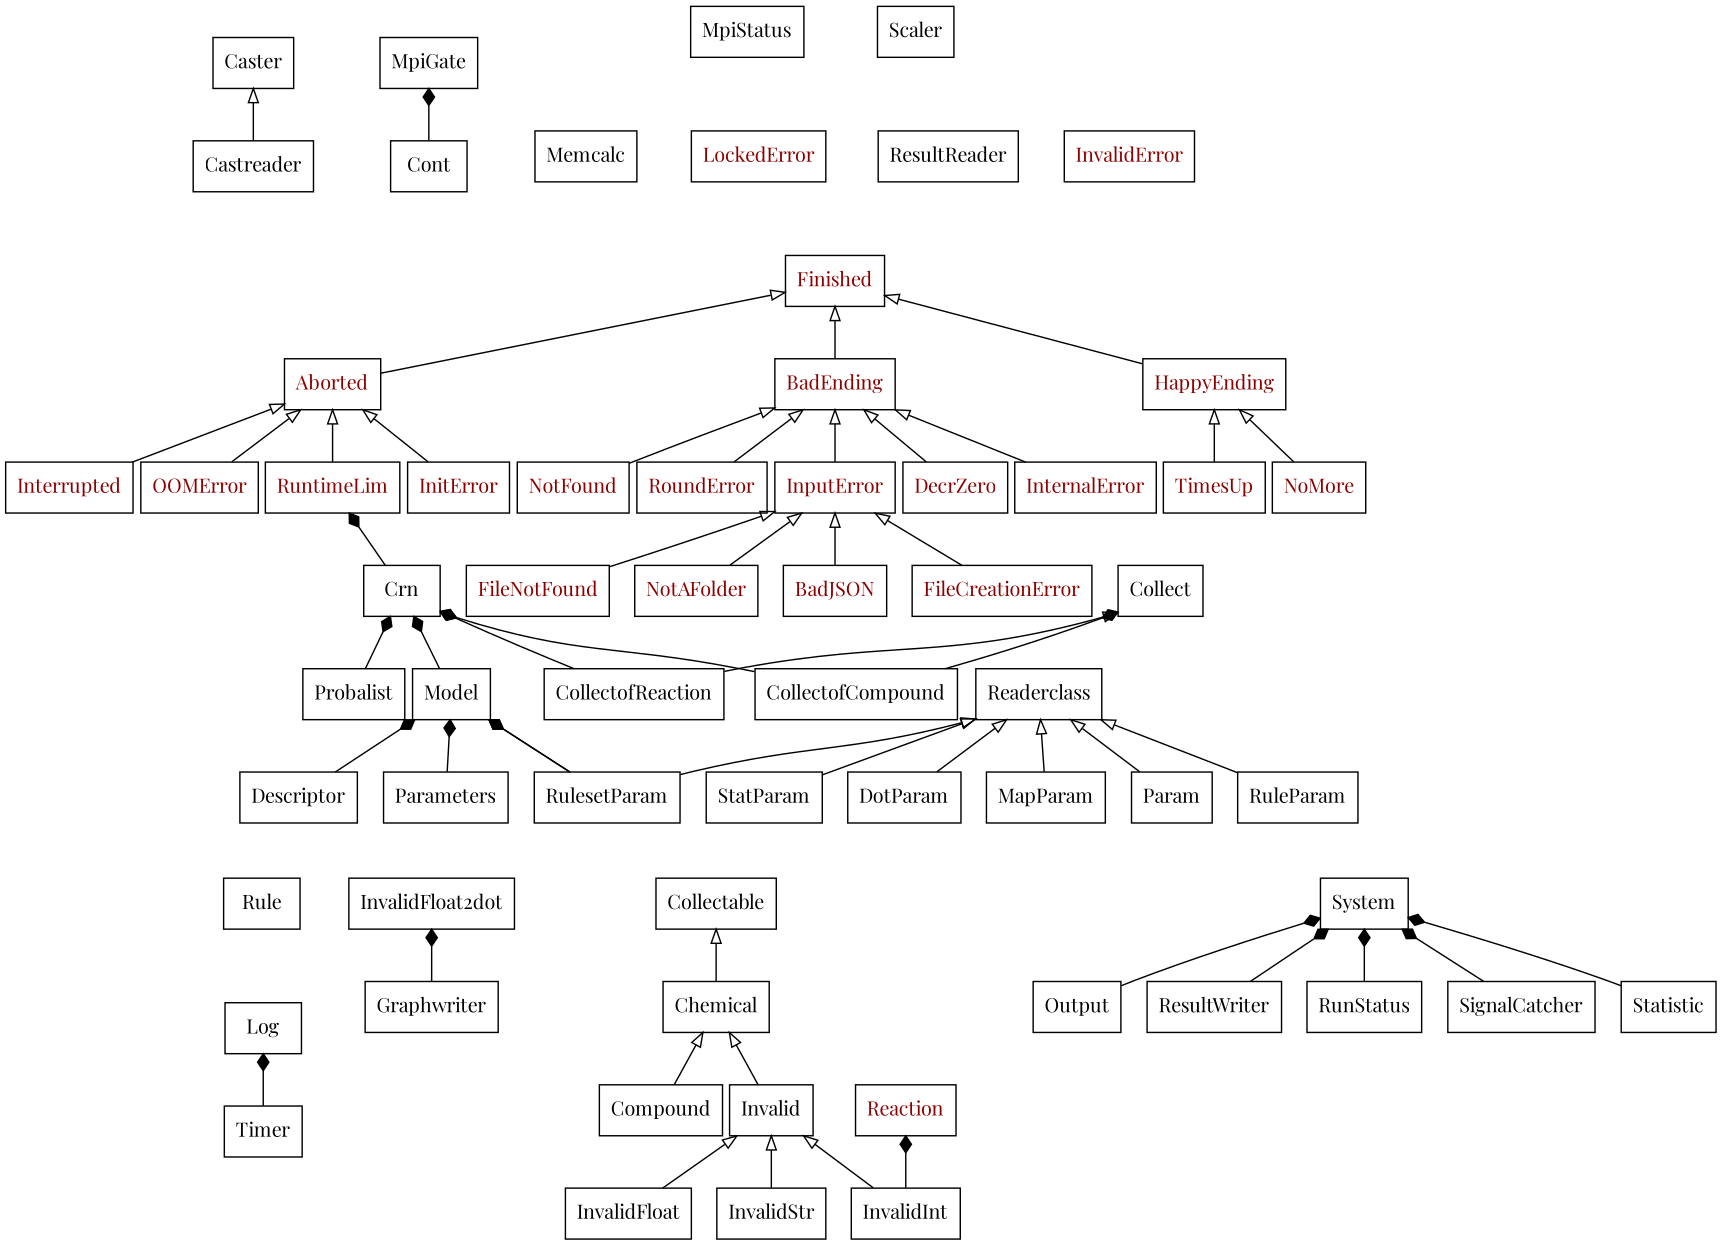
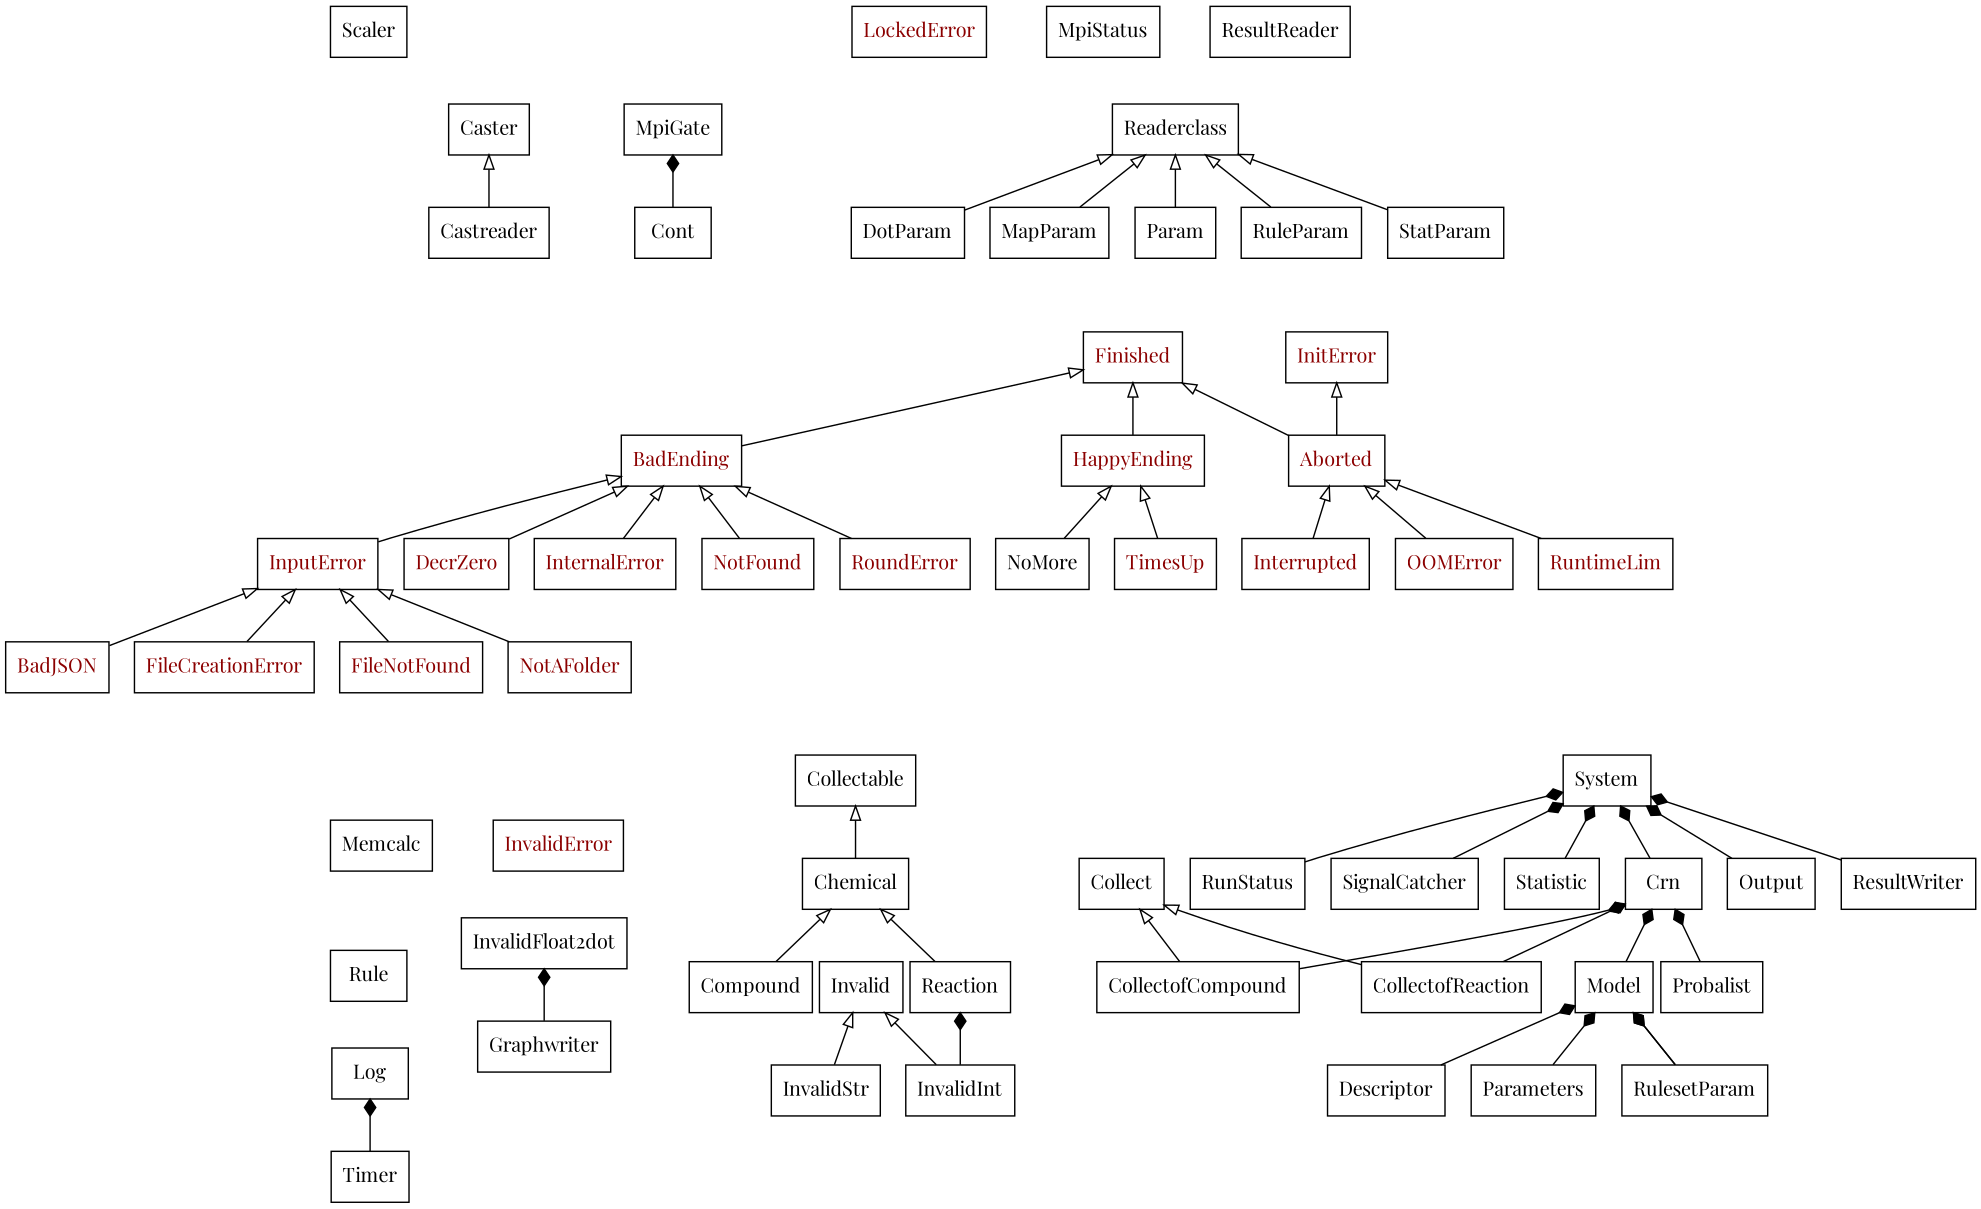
(916, 255) -> (1565, 754)
(401, 440) -> (1337, 416)
(1319, 488) -> (1042, 564)
(372, 546) -> (1640, 840)
(1024, 645) -> (1164, 941)
(821, 749) -> none
(747, 1065) -> (913, 940)
(906, 1110) -> (960, 987)
(628, 1214) -> none
